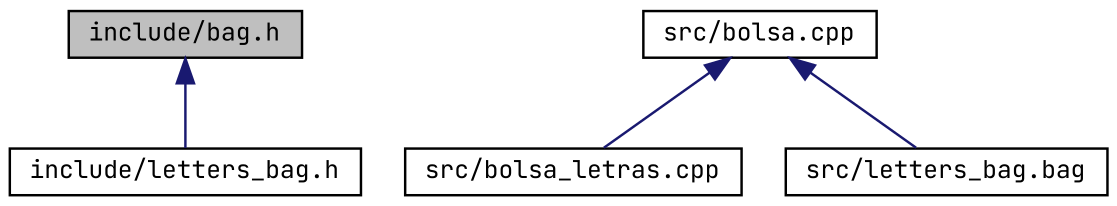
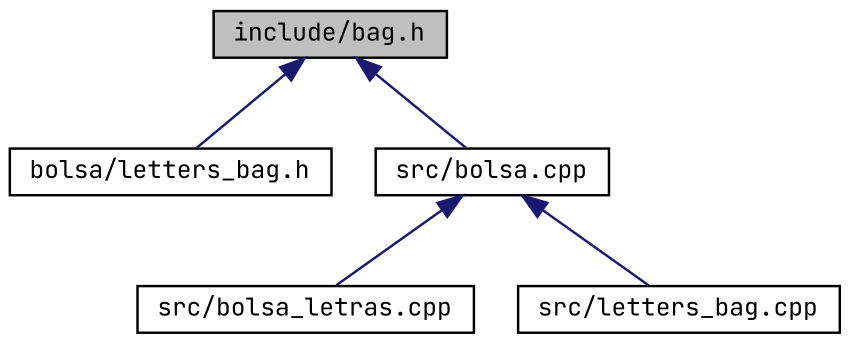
none -> (421, 111)
(185, 172) -> (171, 172)
(947, 172) -> (679, 309)
